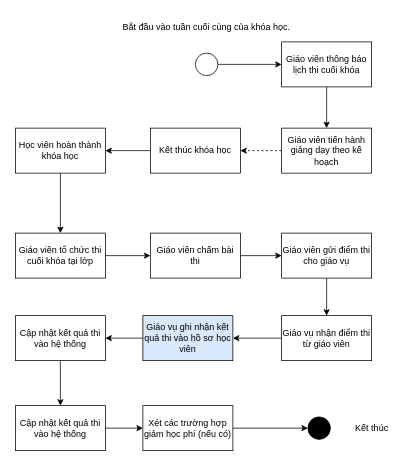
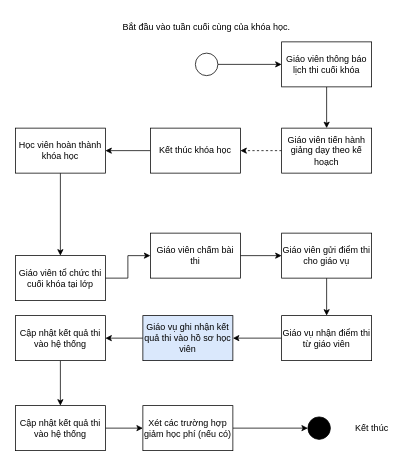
(60, 255) -> (60, 278)
